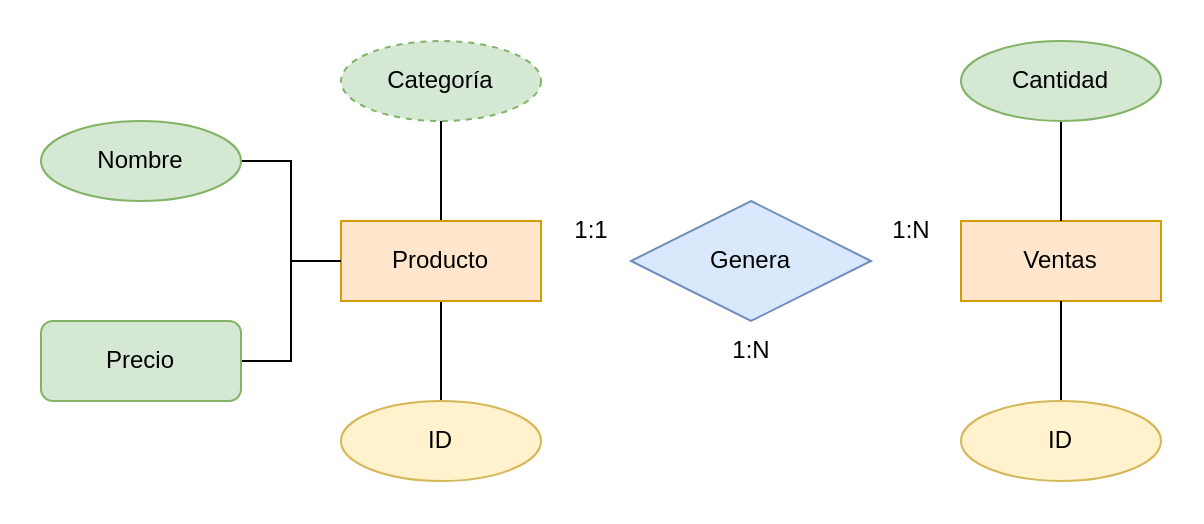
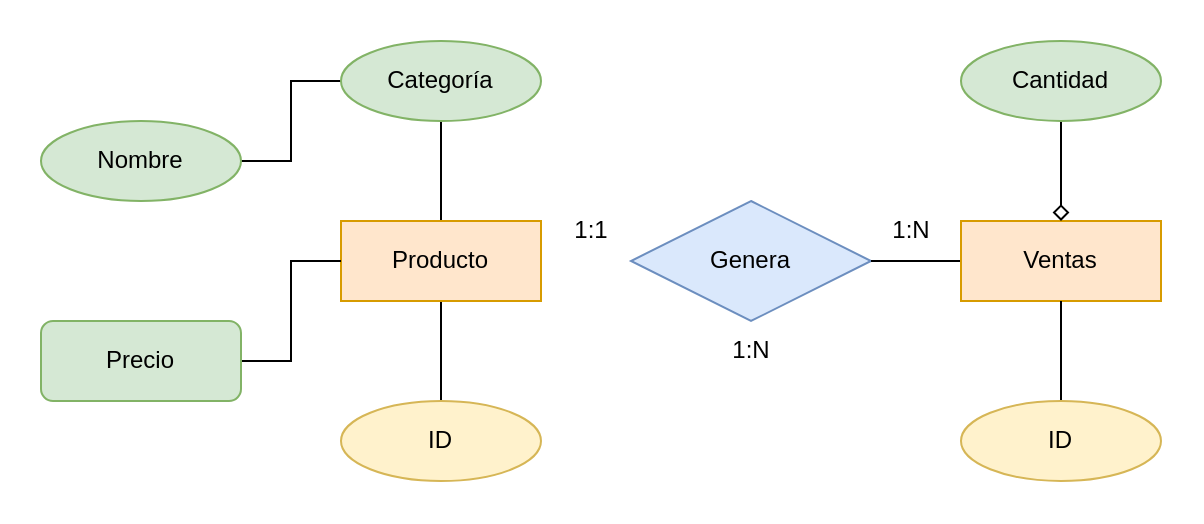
(441, 81) -> (441, 81)
(291, 208) -> (291, 98)
(1061, 212) -> (1061, 205)
none -> (916, 261)
